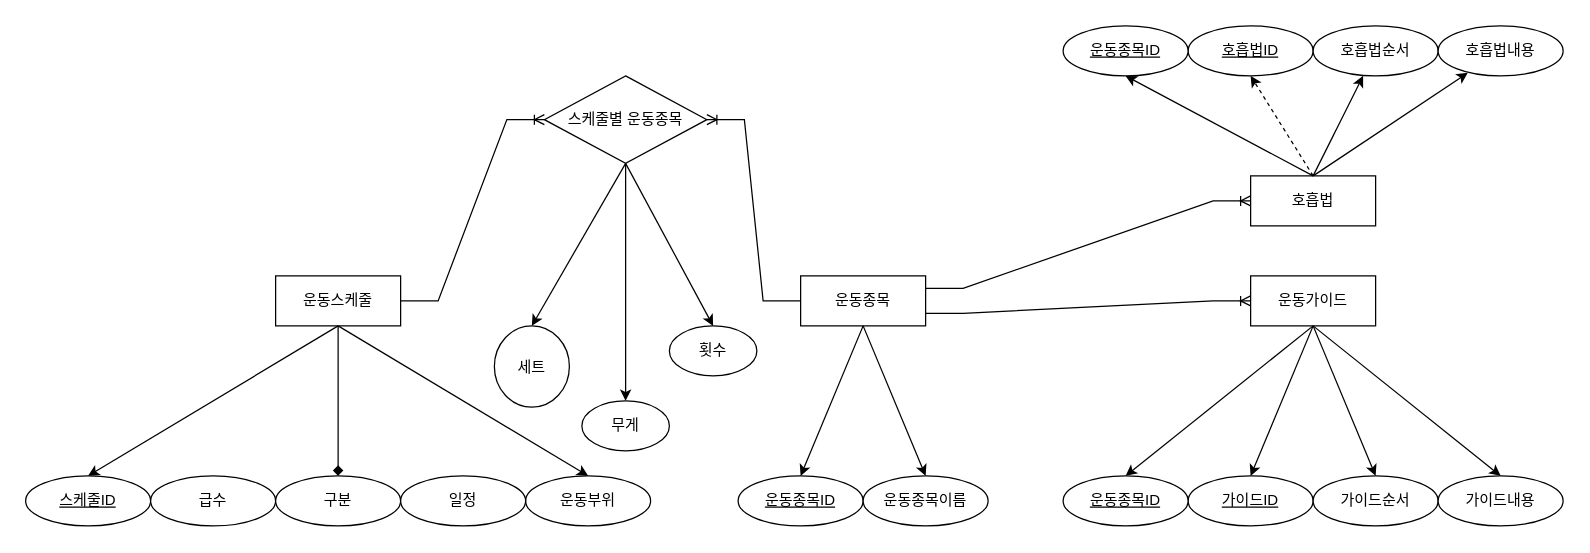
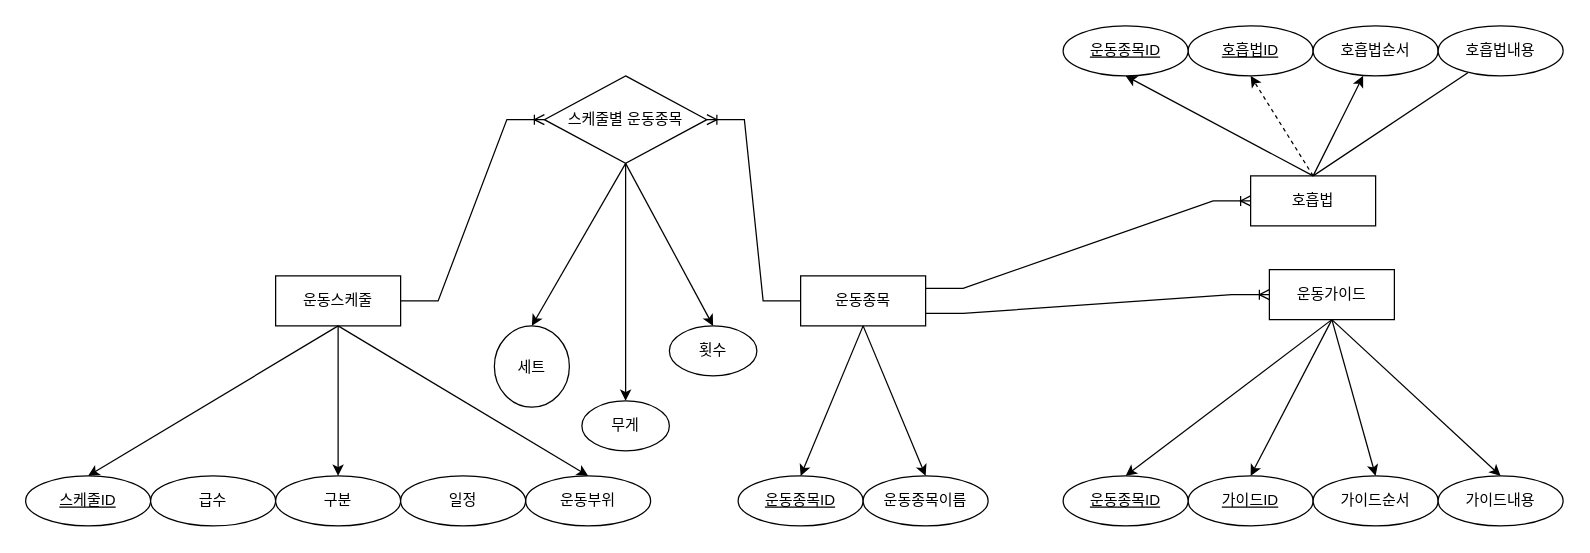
(1460, 78) -> (1463, 76)
(1313, 301) -> (1332, 294)
(338, 465) -> (338, 466)
